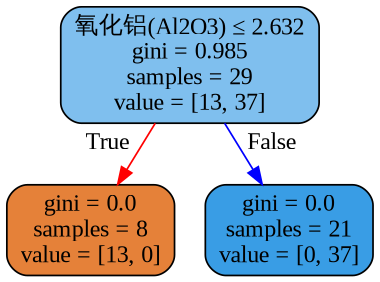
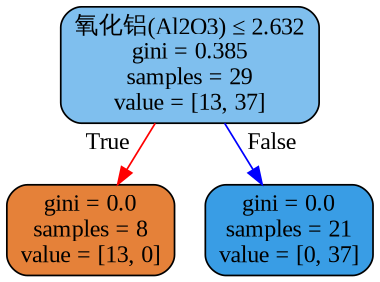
(190, 51) -> (190, 51)
